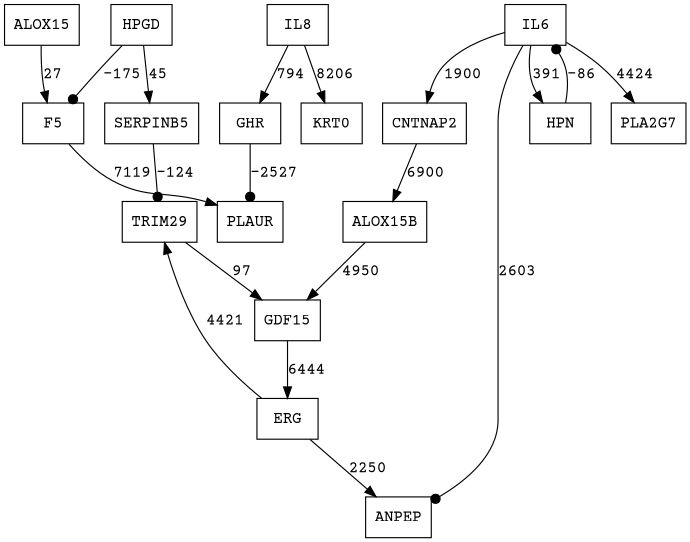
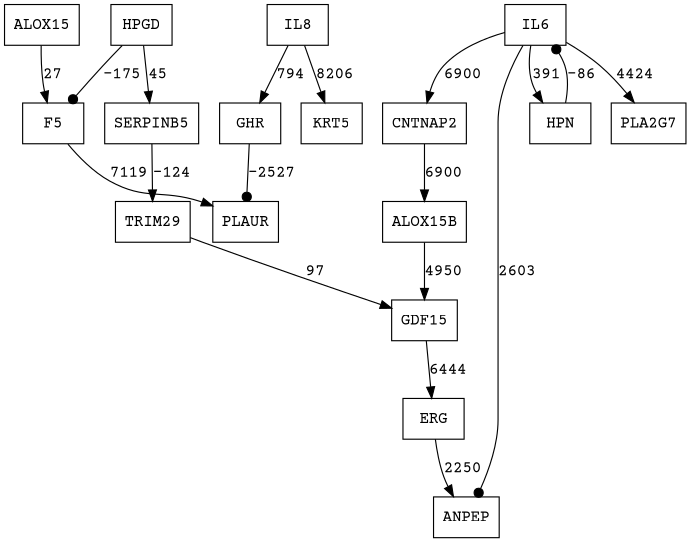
(463, 74) -> (463, 74)
(332, 123) -> (332, 123)
(155, 168) -> (152, 167)
(202, 334) -> none
